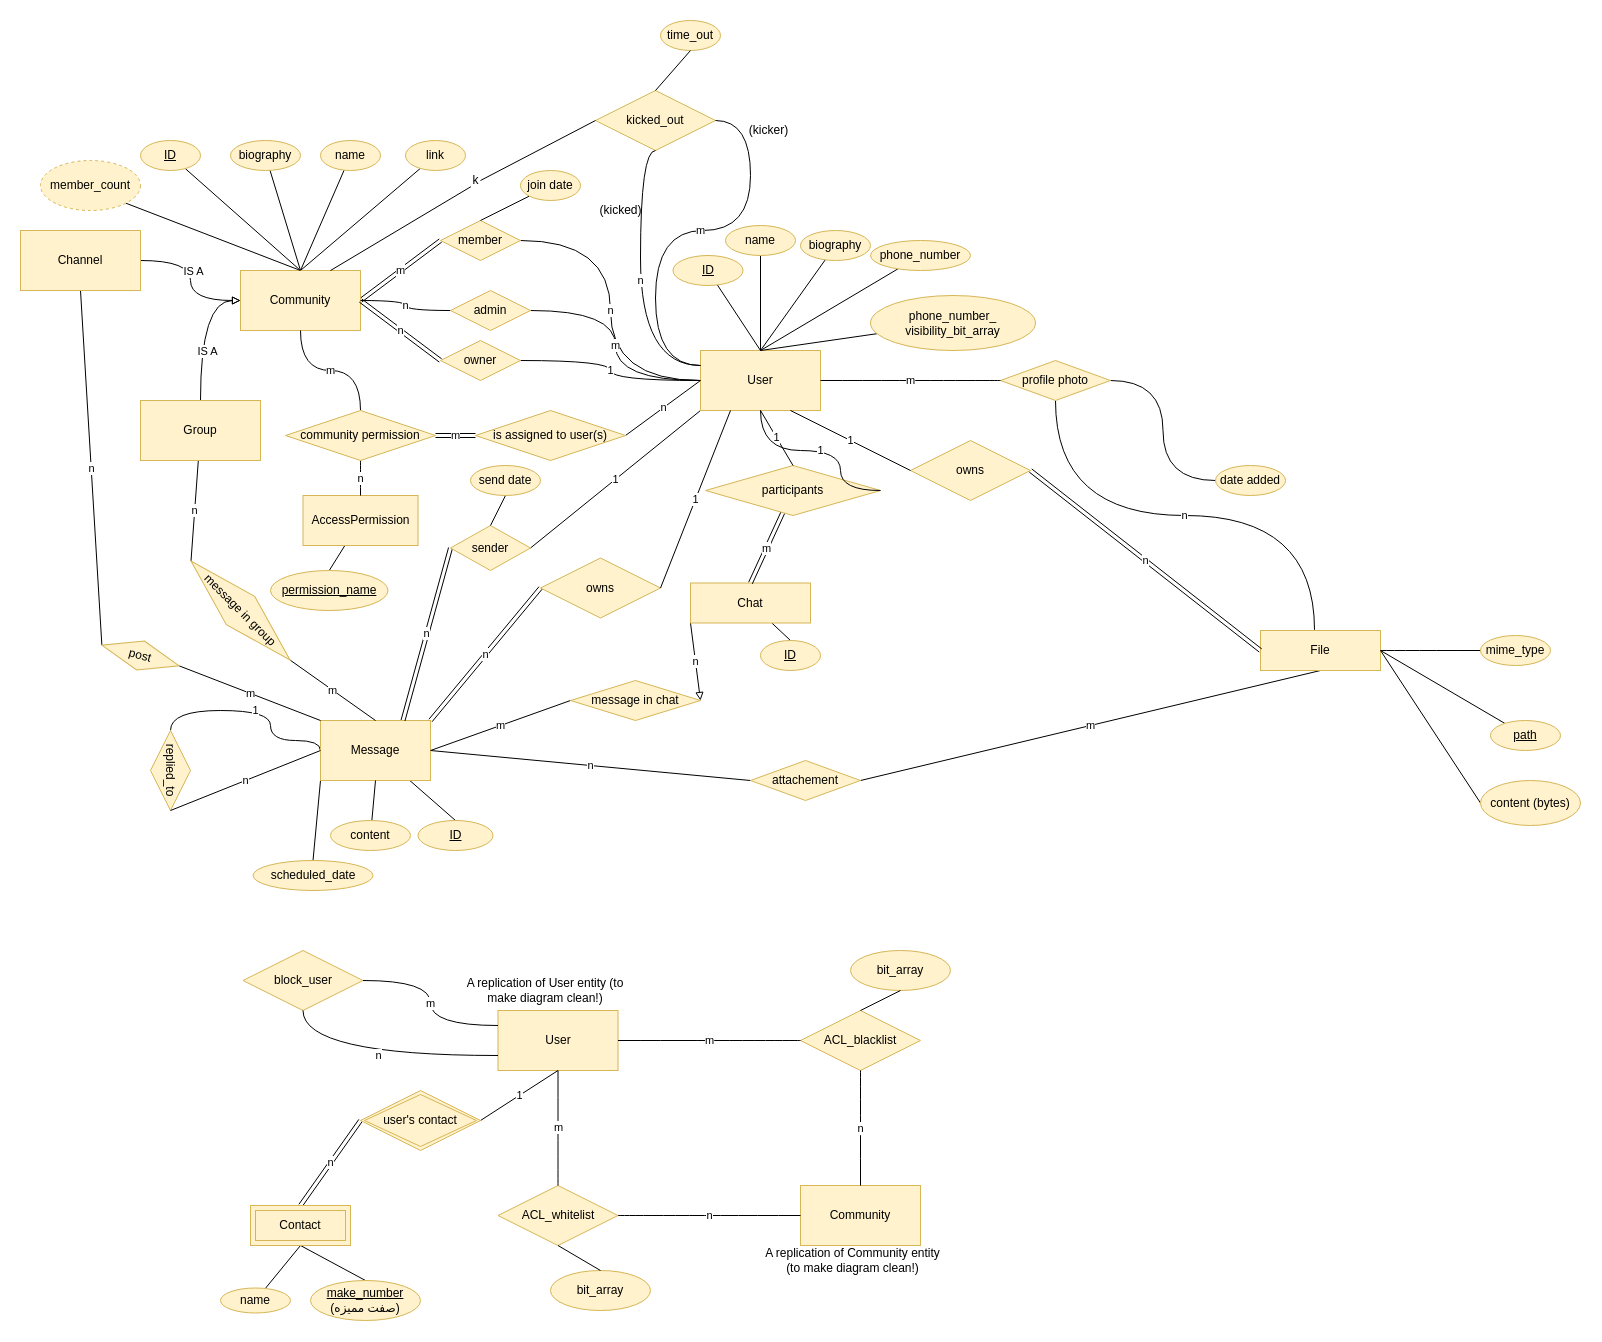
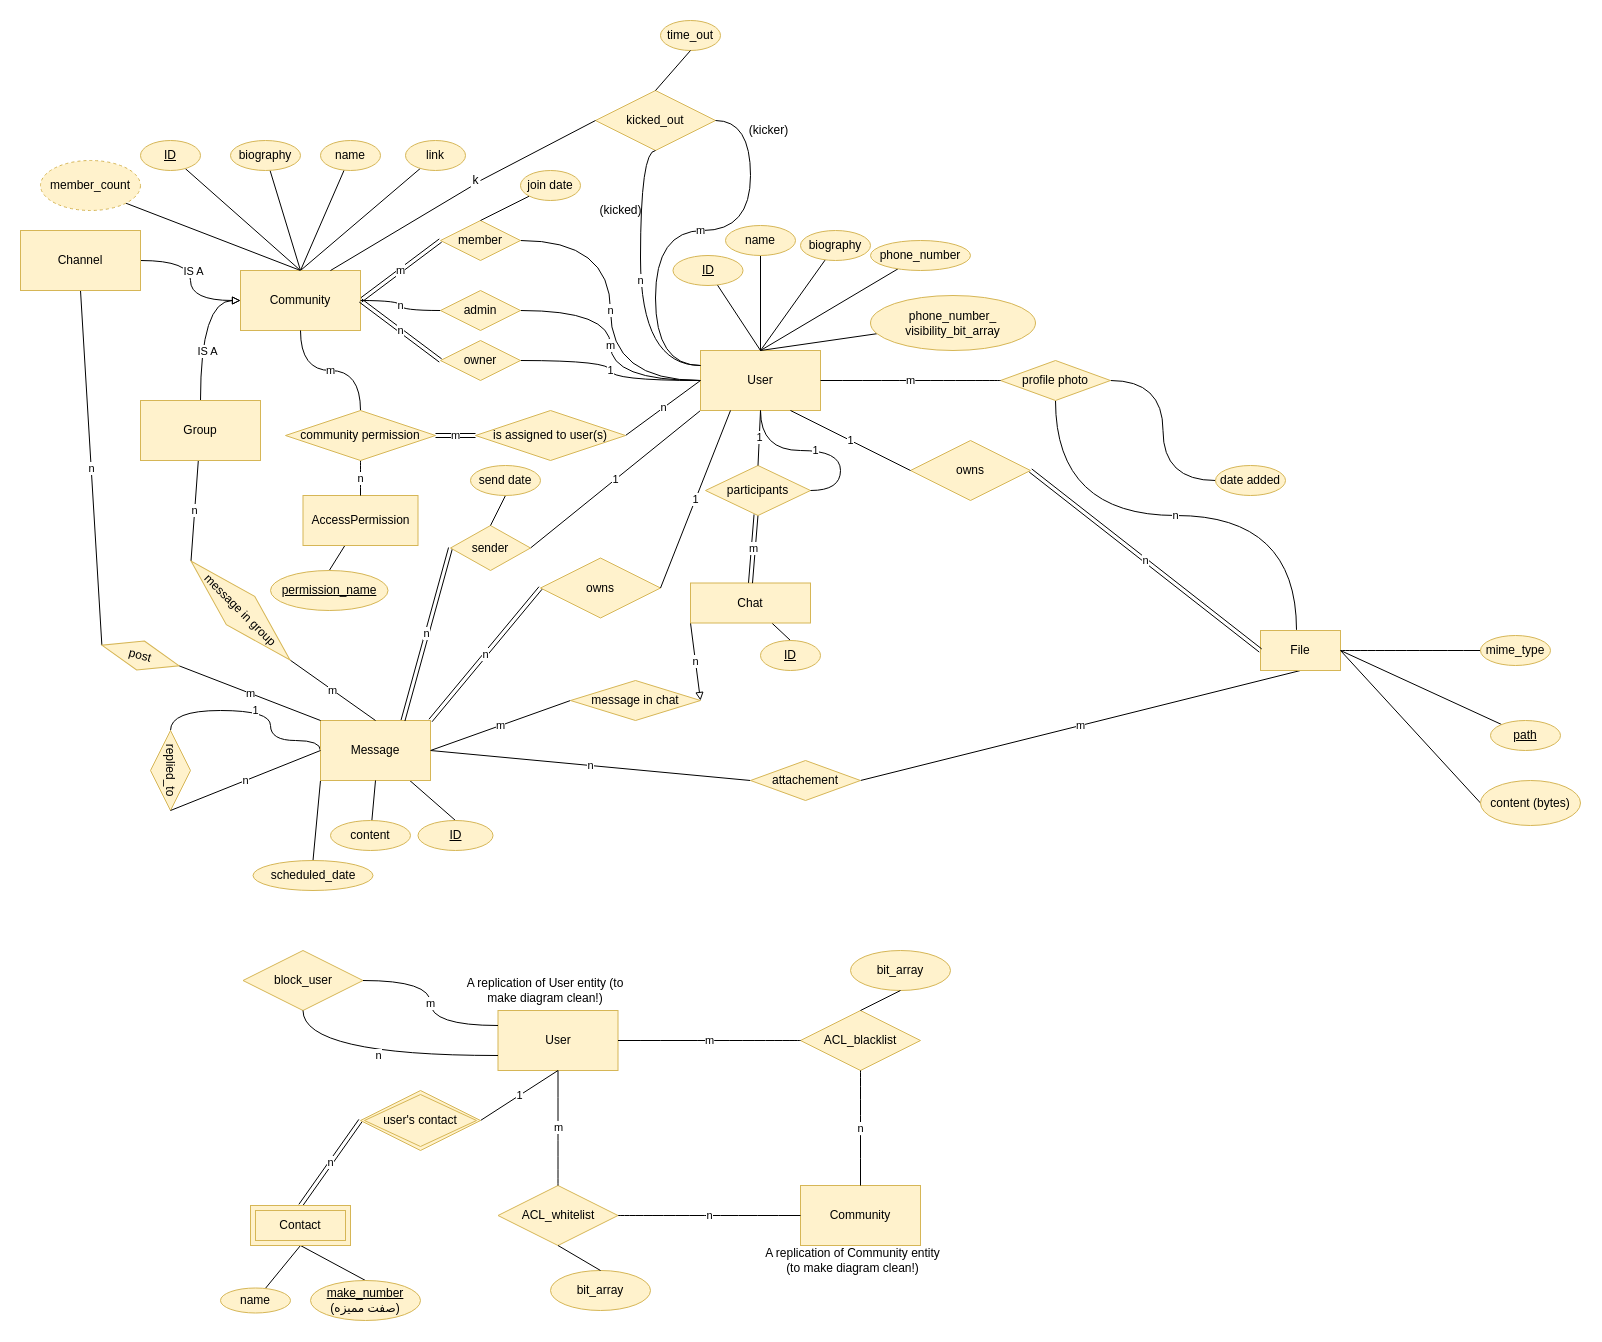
(491, 311) -> (481, 311)
(793, 491) -> (758, 491)
(1321, 651) -> (1301, 651)
